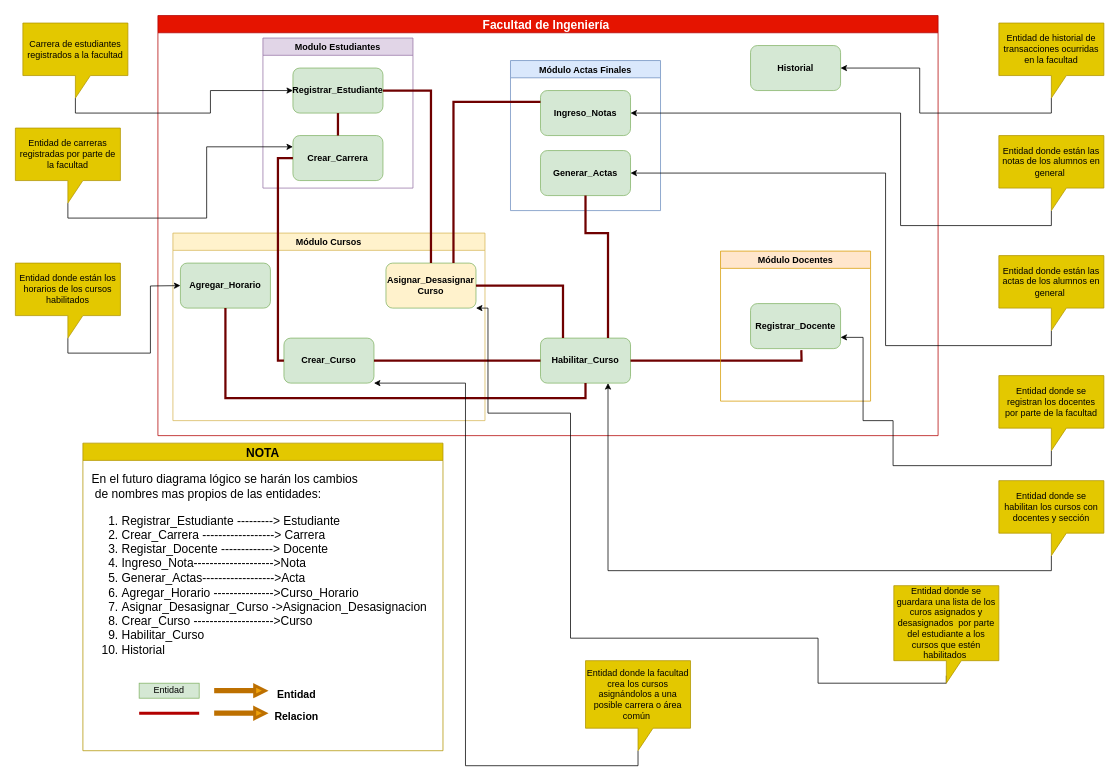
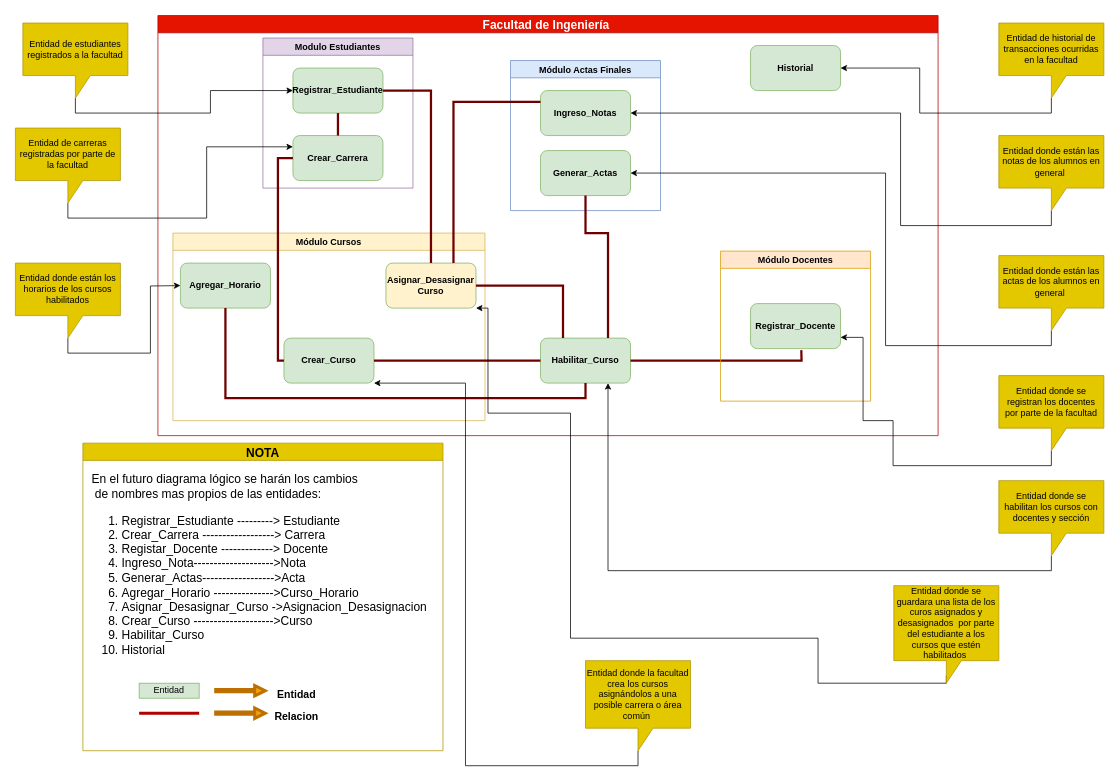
(75, 49) -> (75, 49)
